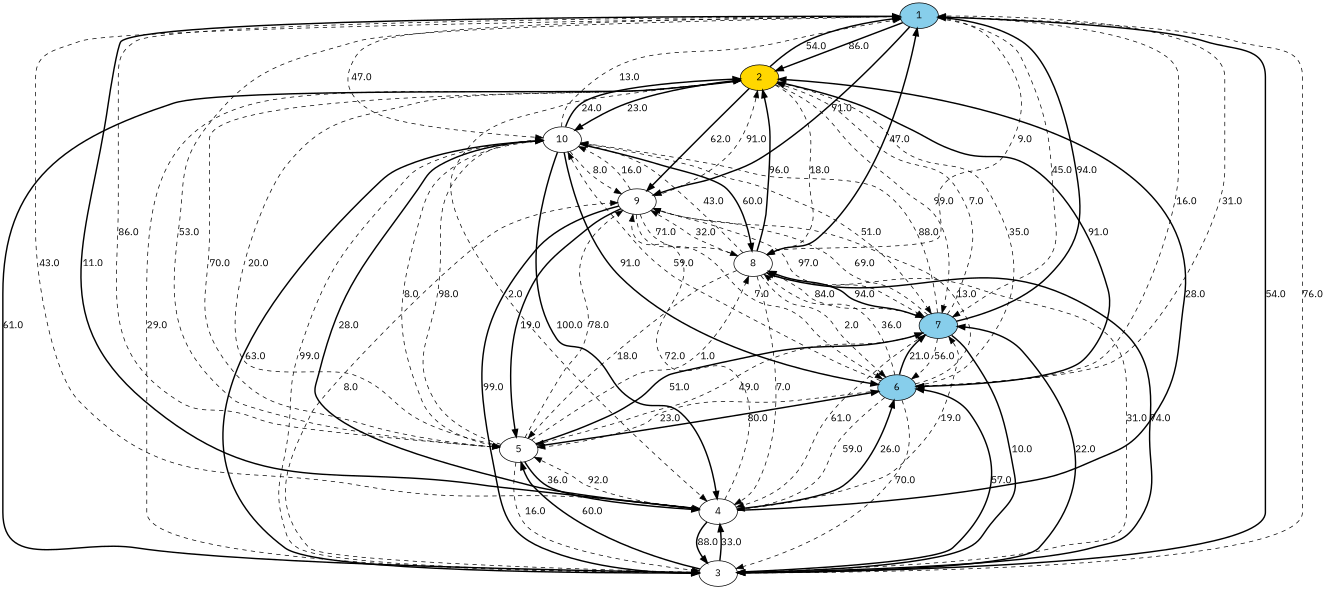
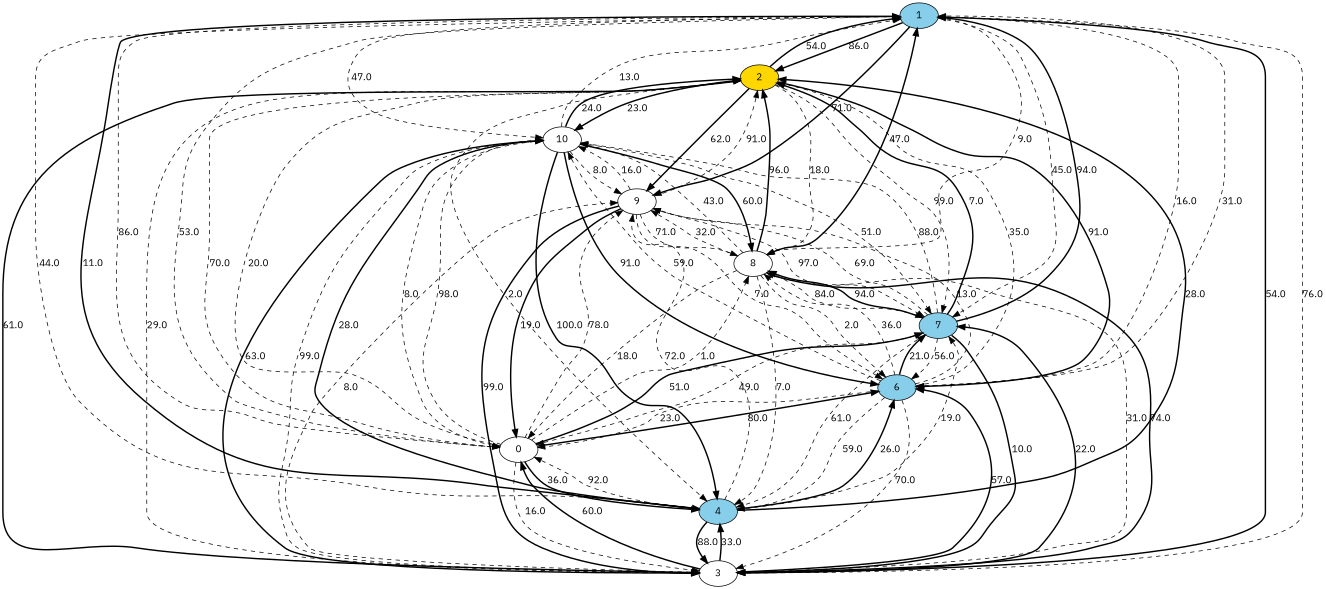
(929, 168) -> (929, 168)
(50, 264) -> (50, 264)
(519, 450) -> (519, 450)
(718, 512) -> (718, 512)
